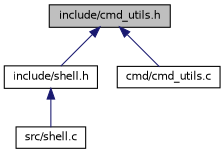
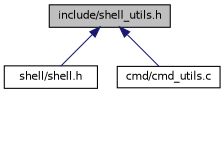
(110, 16) -> (110, 16)
(51, 77) -> (51, 77)
(51, 138) -> none
